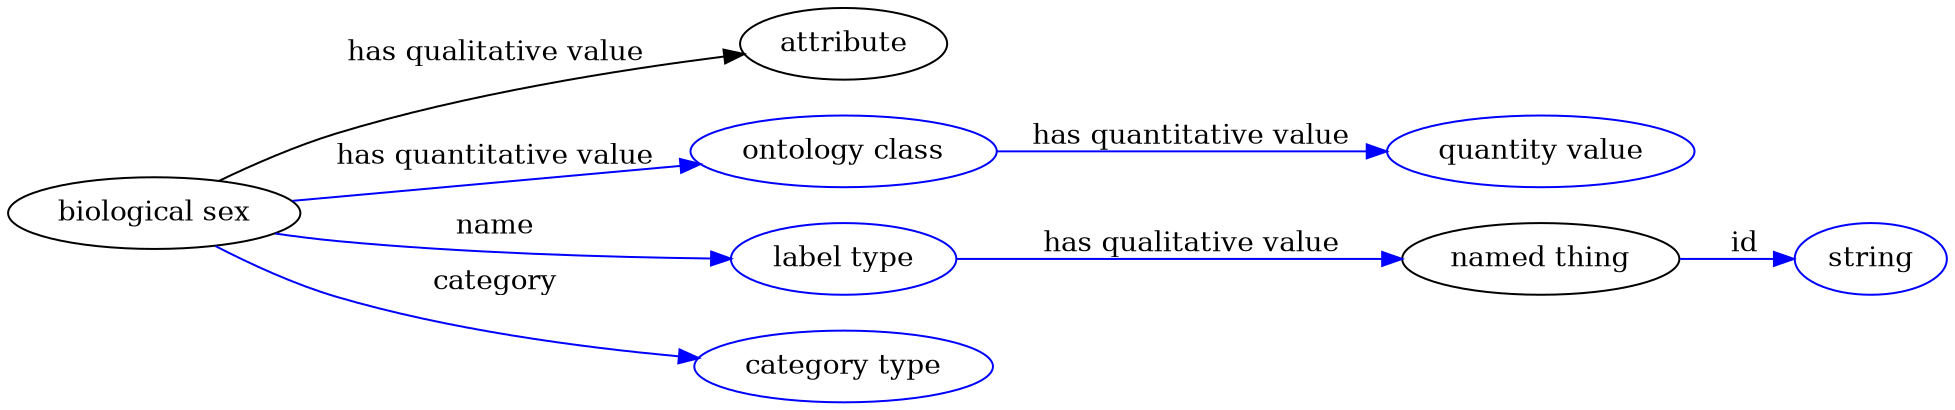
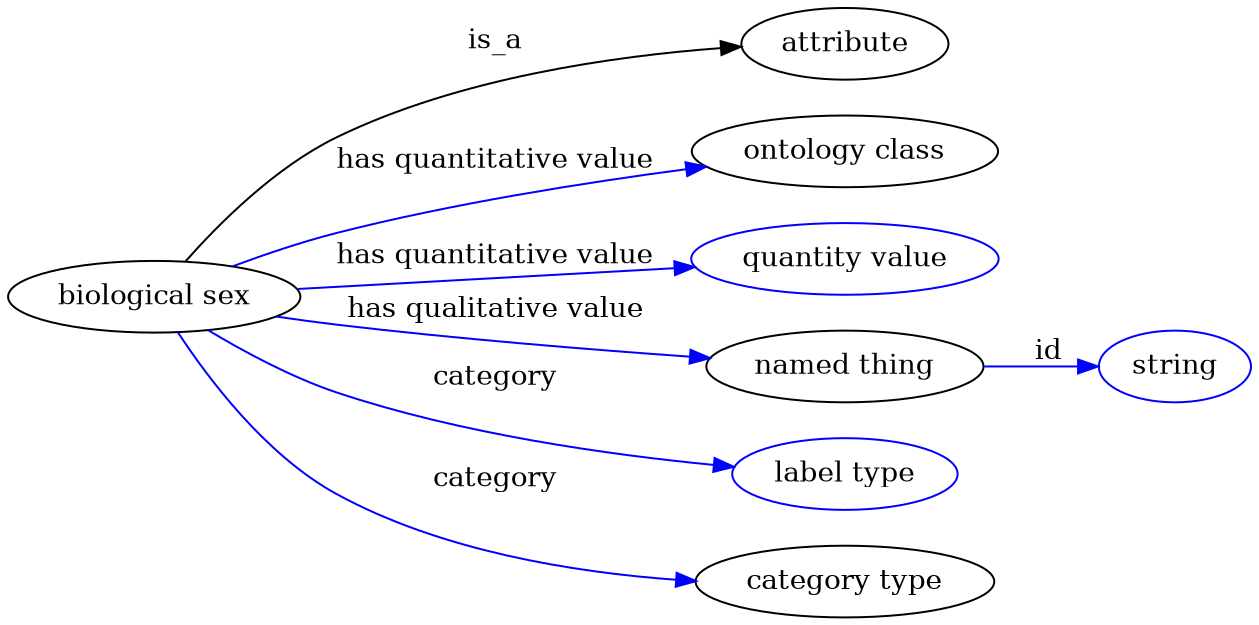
(496, 53) -> (496, 41)
(844, 151) -> (845, 151)
(1182, 151) -> (486, 279)
(496, 226) -> (496, 377)
(1169, 259) -> (483, 340)
(844, 366) -> (845, 582)
